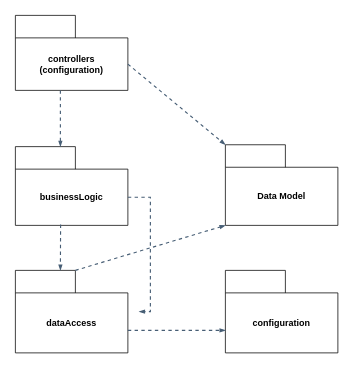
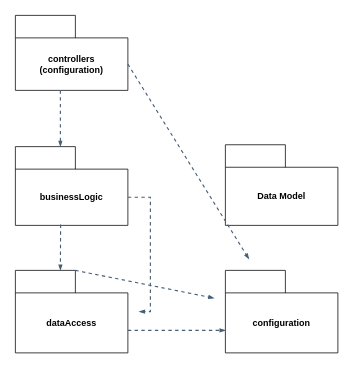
(174, 102) -> (187, 159)
(147, 249) -> (142, 284)
